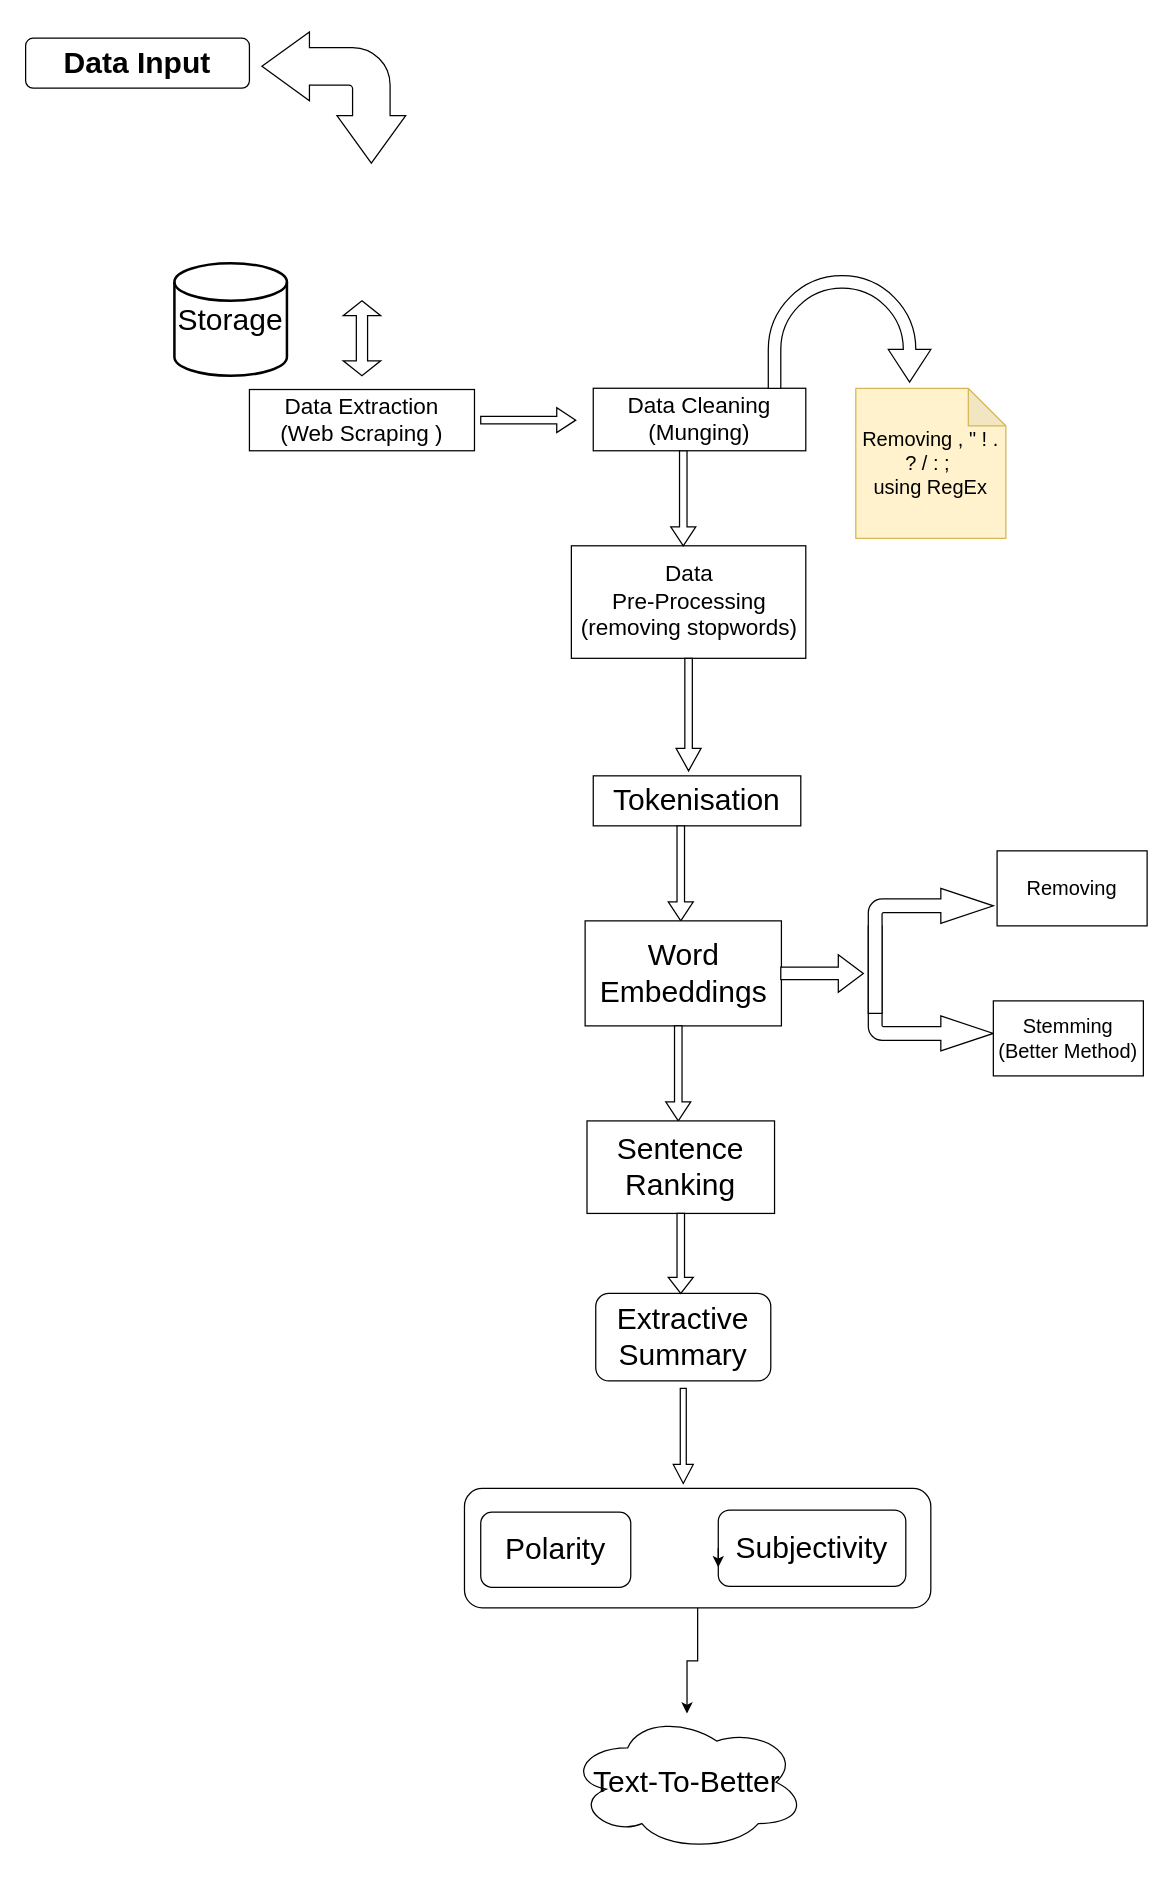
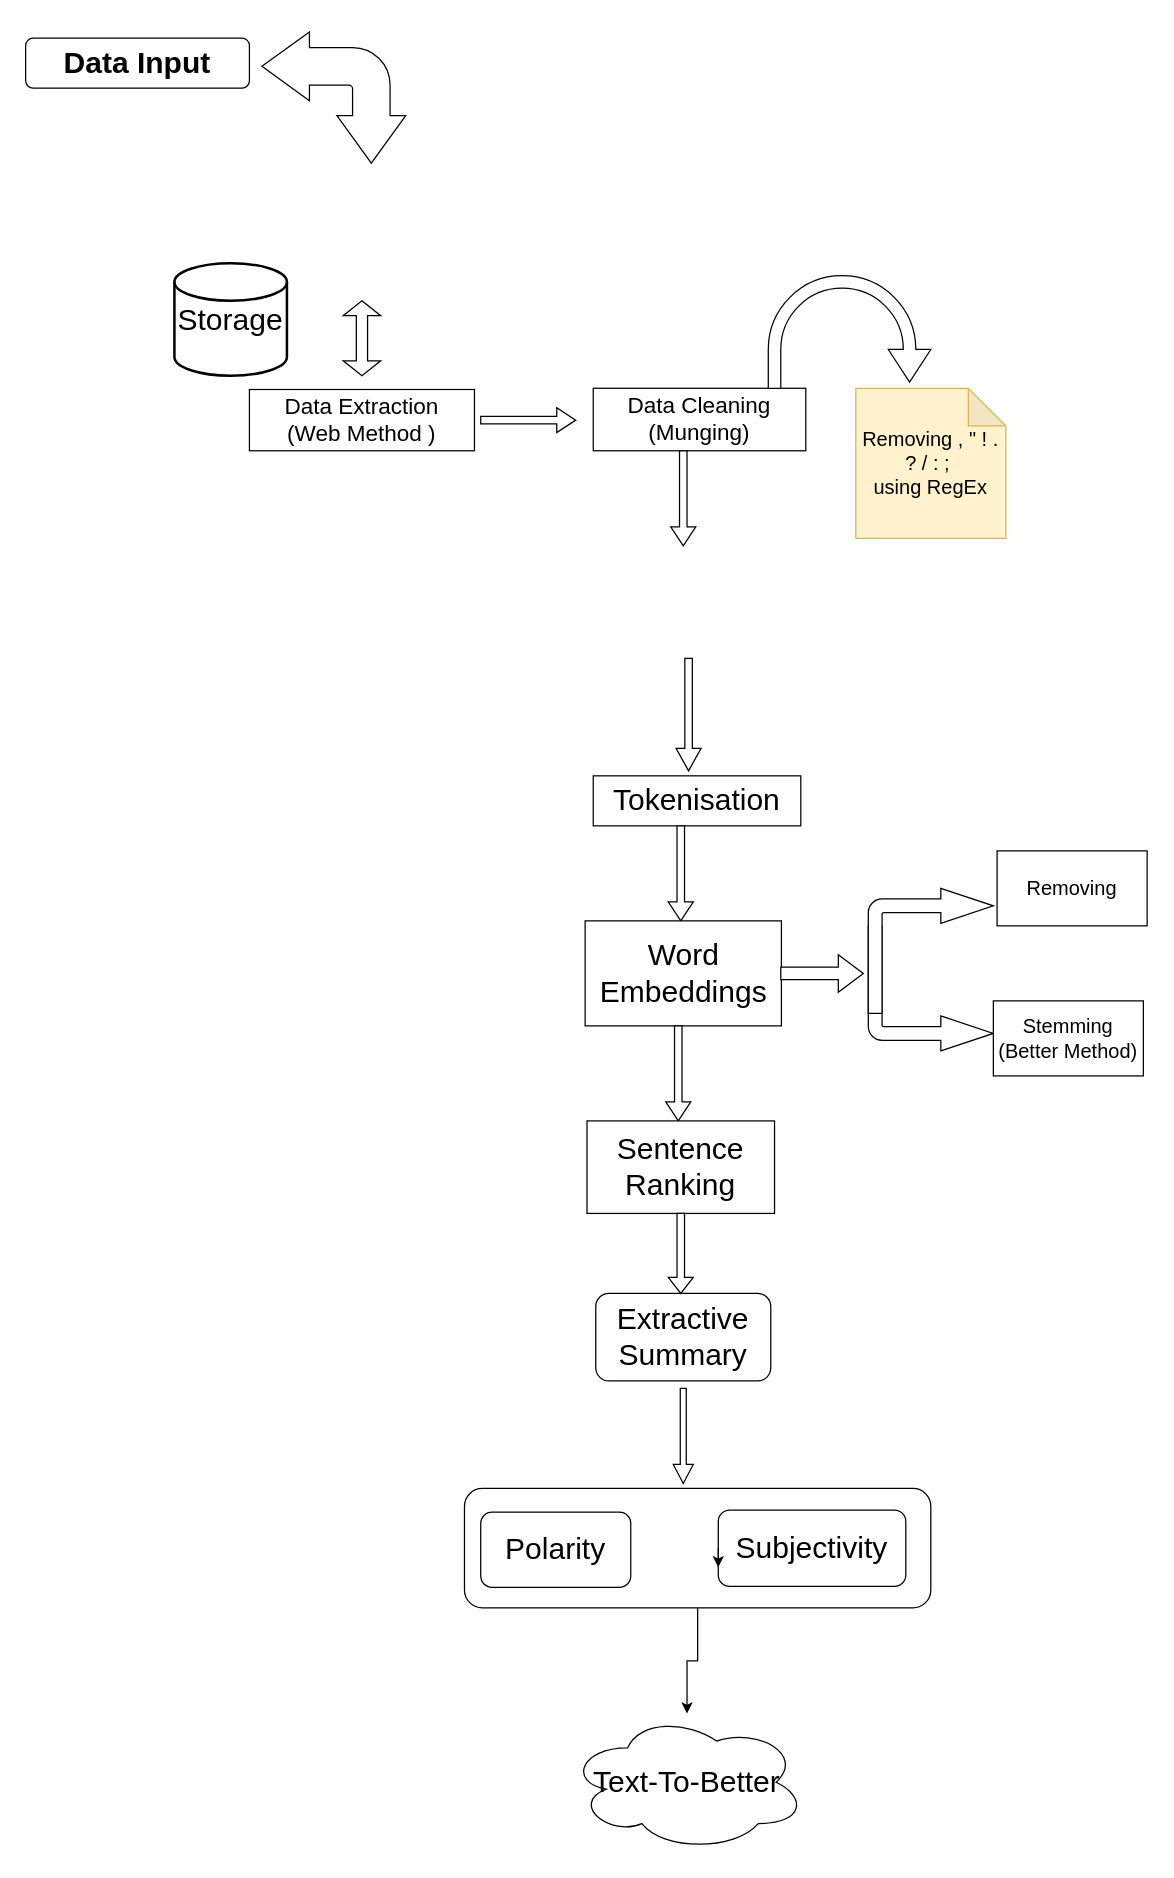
(362, 421) -> (362, 421)
(688, 602) -> none
